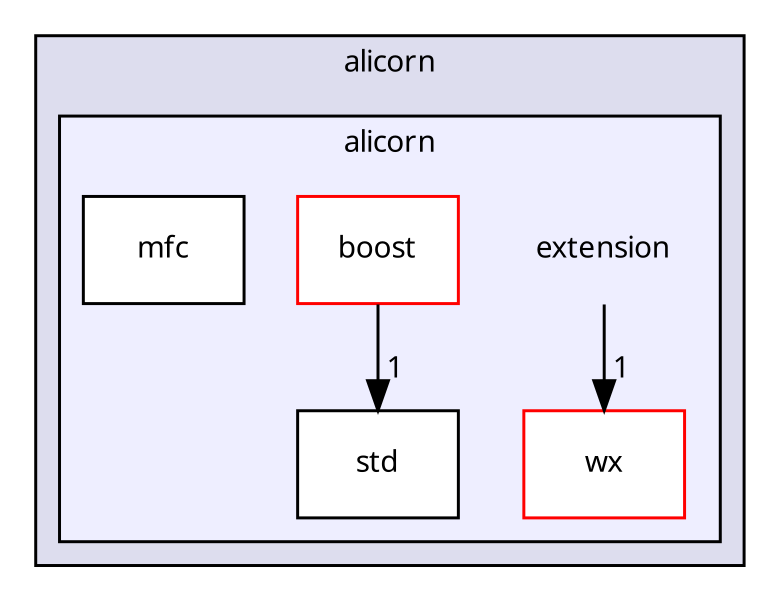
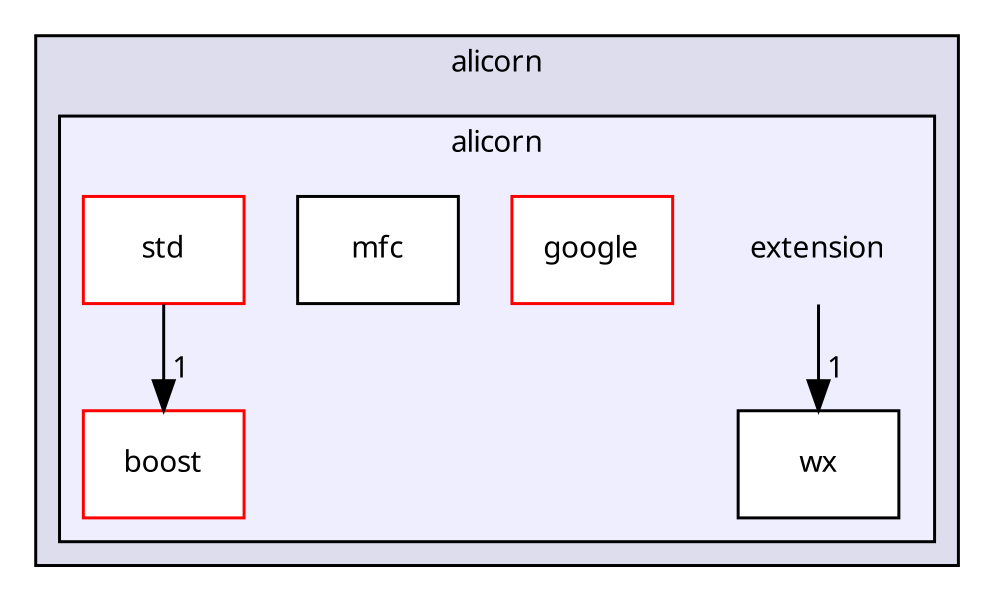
none -> (592, 250)
(378, 343) -> (164, 343)
(378, 464) -> (164, 250)
(604, 464) -> (819, 464)
